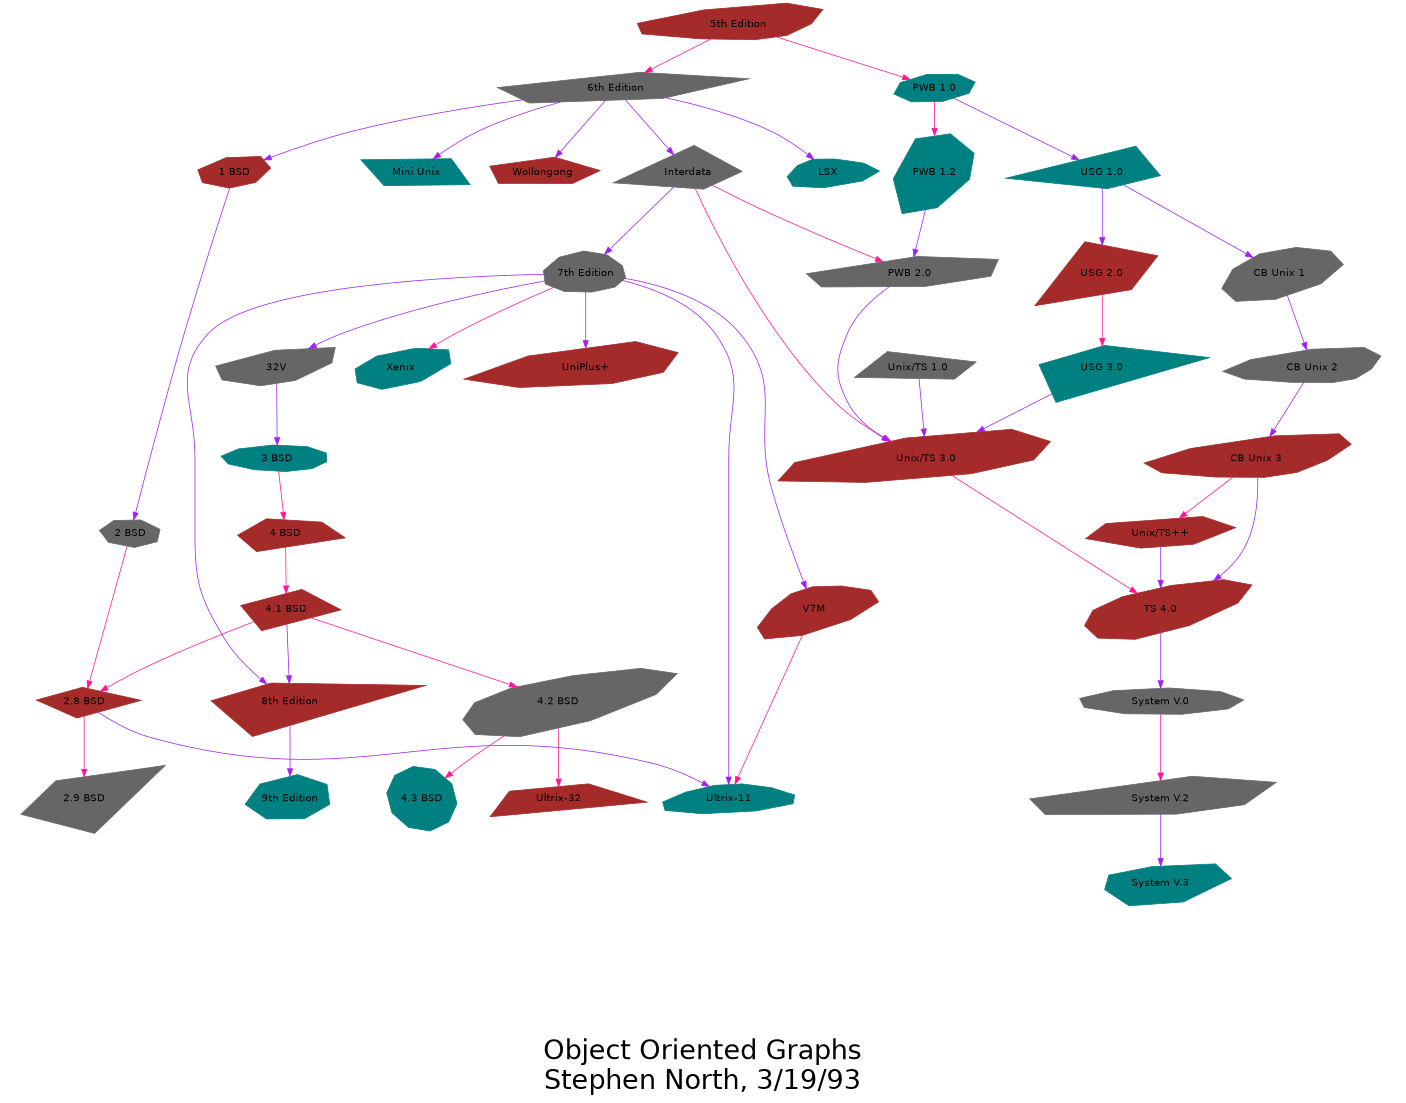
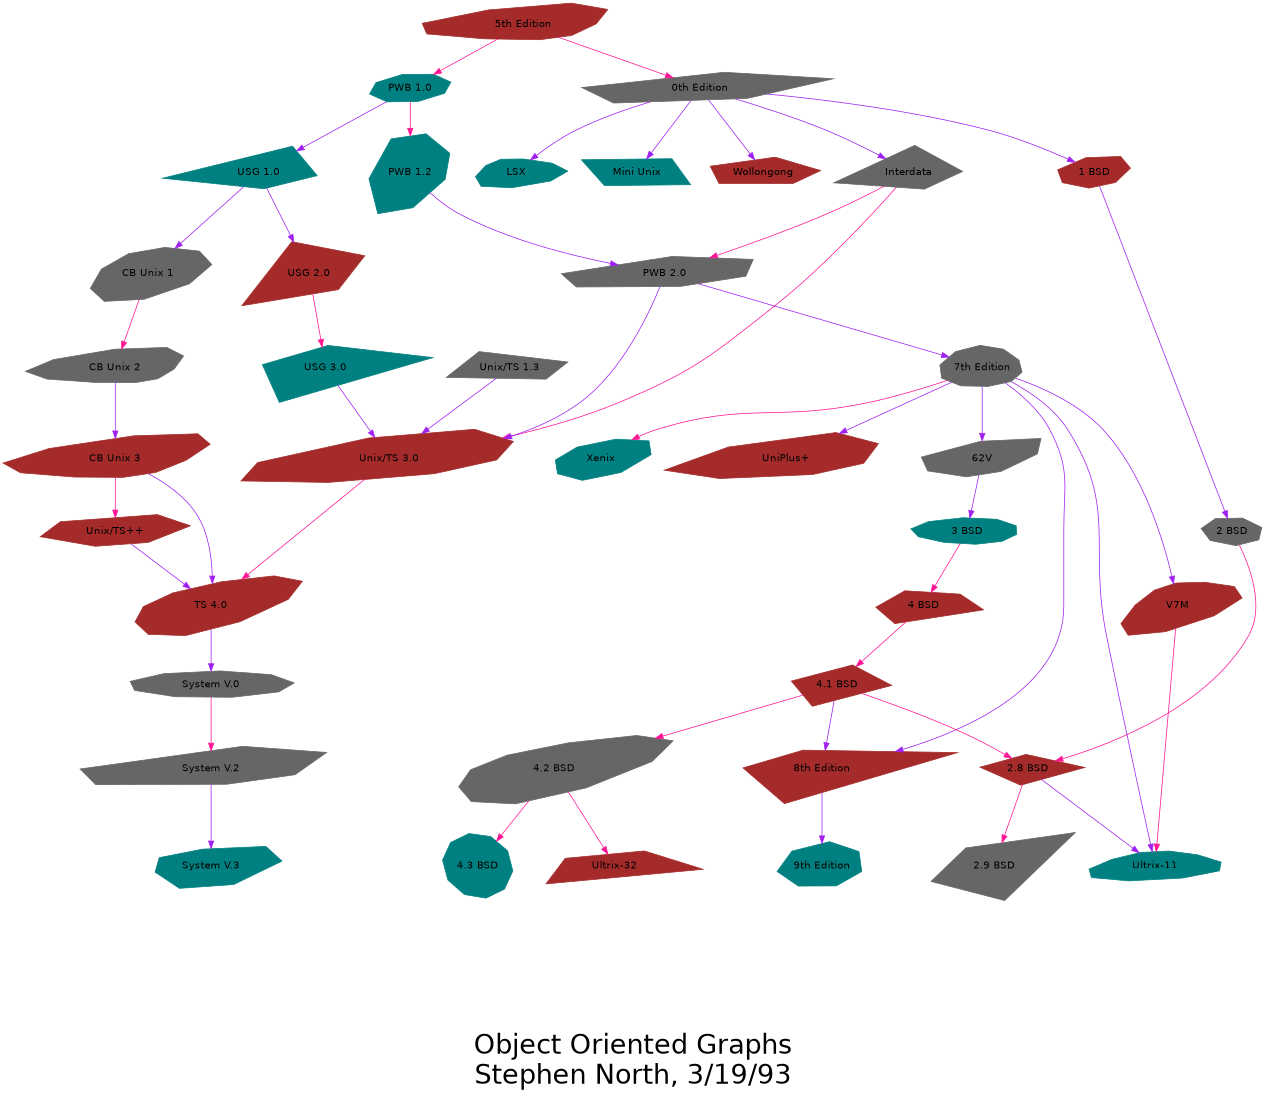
(616, 88) -> (700, 88)
(642, 218) -> (820, 319)
(1296, 319) -> (132, 321)
(277, 368) -> (982, 459)
(918, 368) -> (510, 368)
